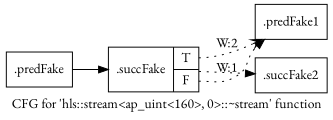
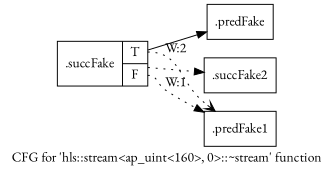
(85, 70) -> (173, 42)
